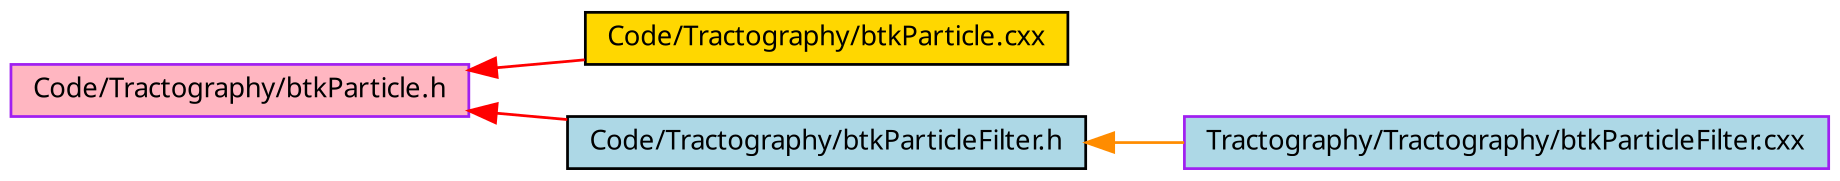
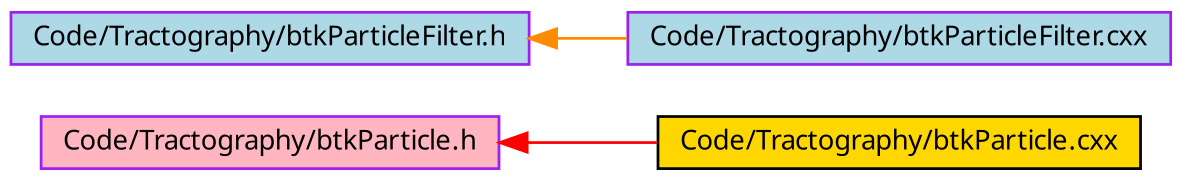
(532, 116) -> none
(827, 143) -> (270, 38)
(1507, 143) -> (899, 38)
